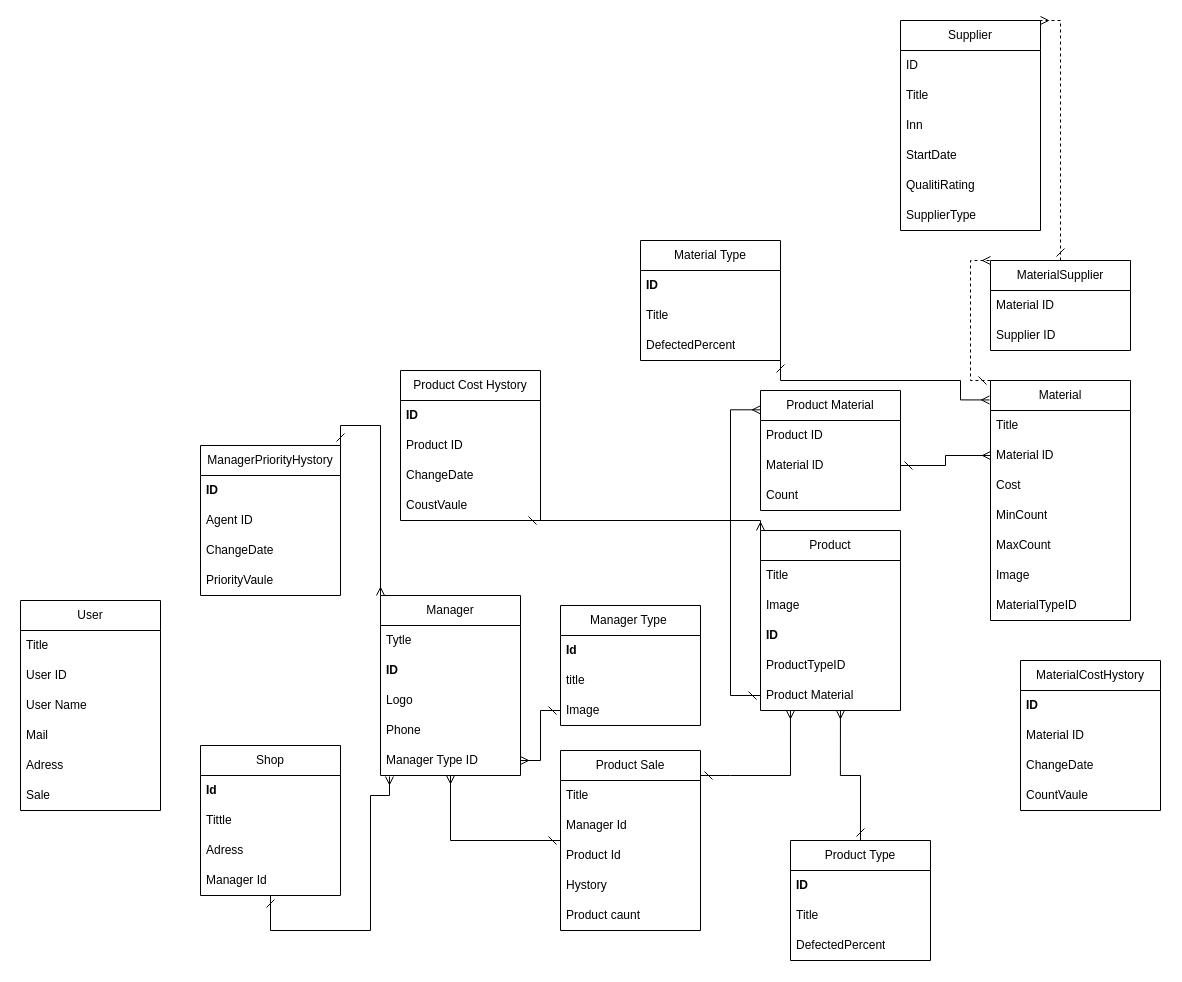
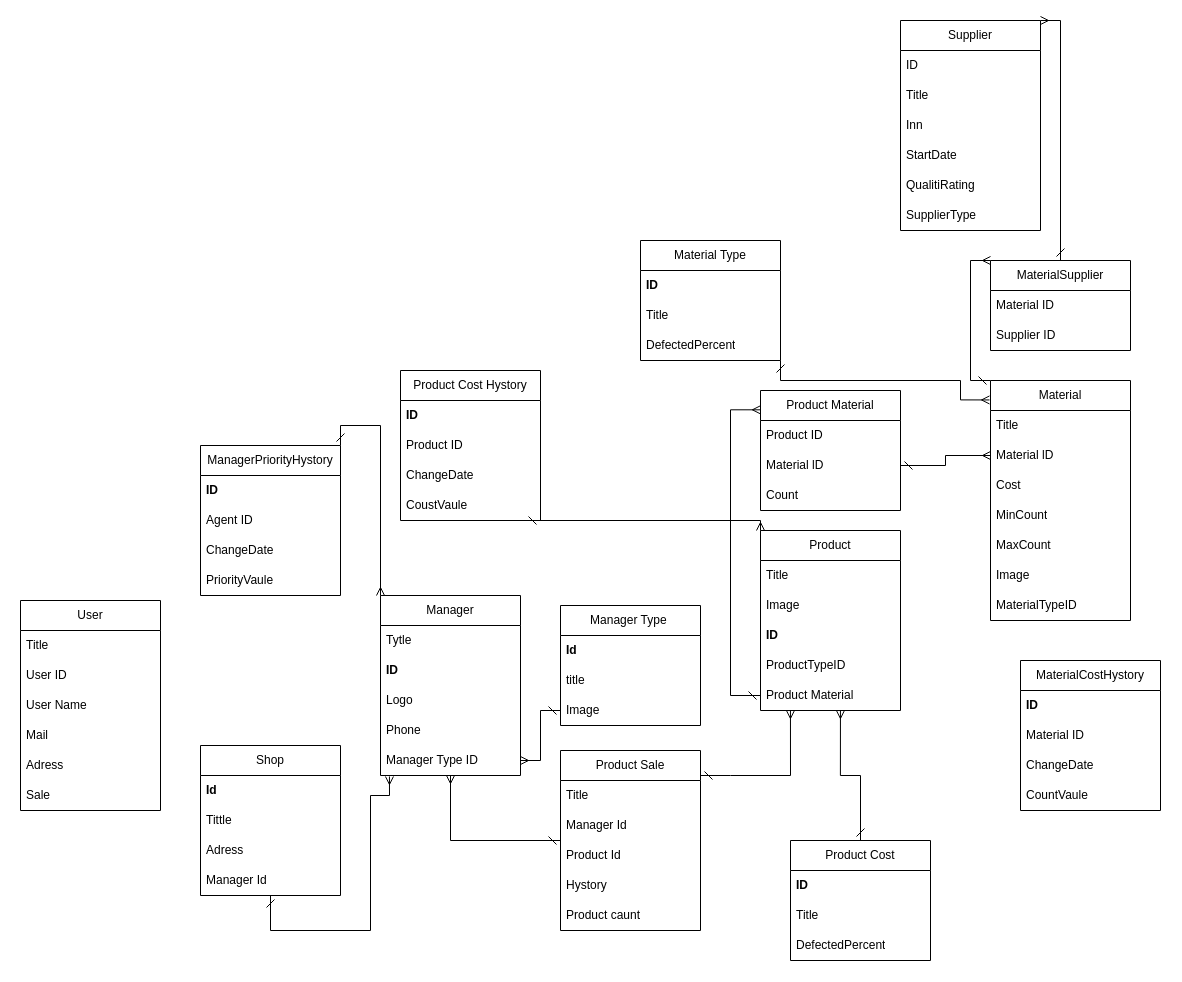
(1061, 130) -> (1061, 130)
(971, 320) -> (971, 320)
(861, 856) -> (861, 856)
